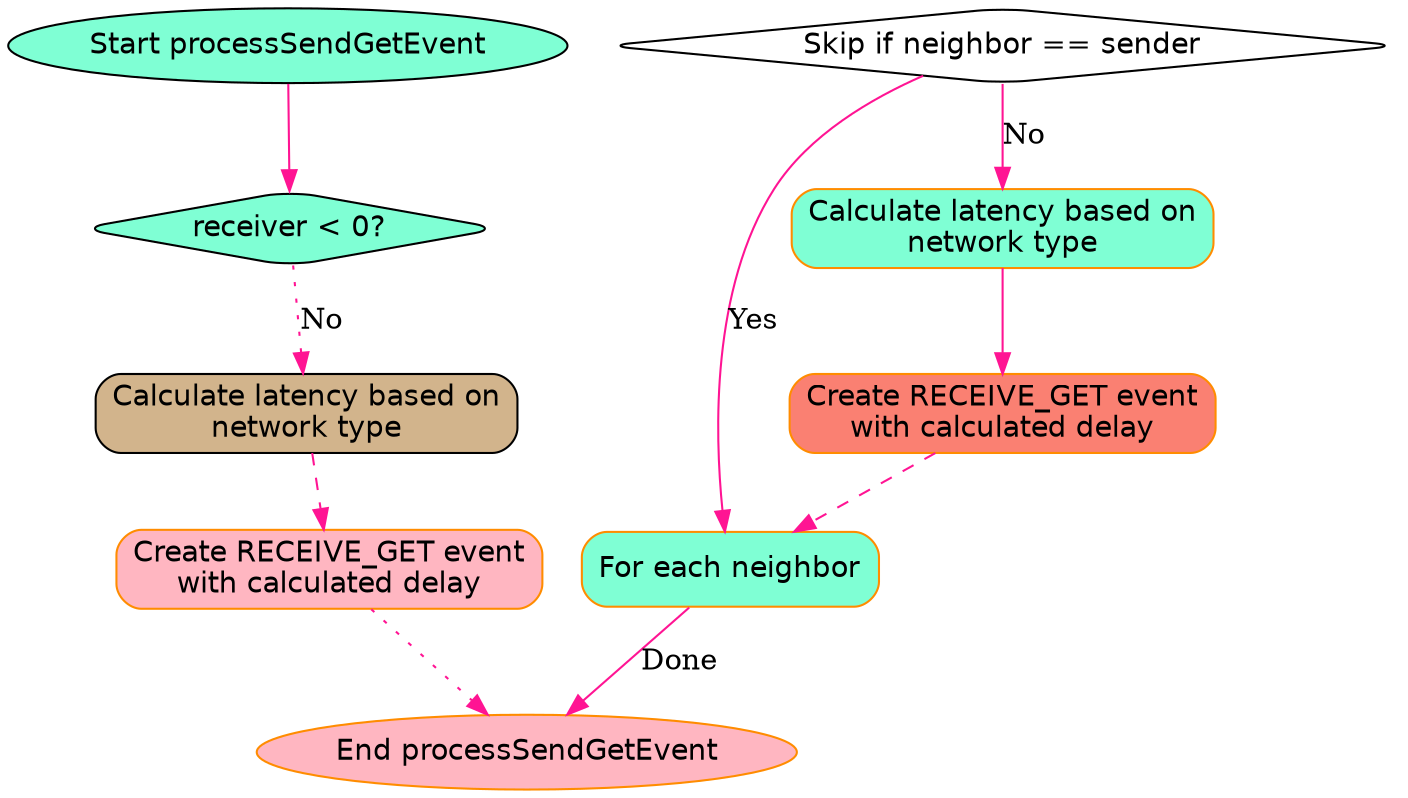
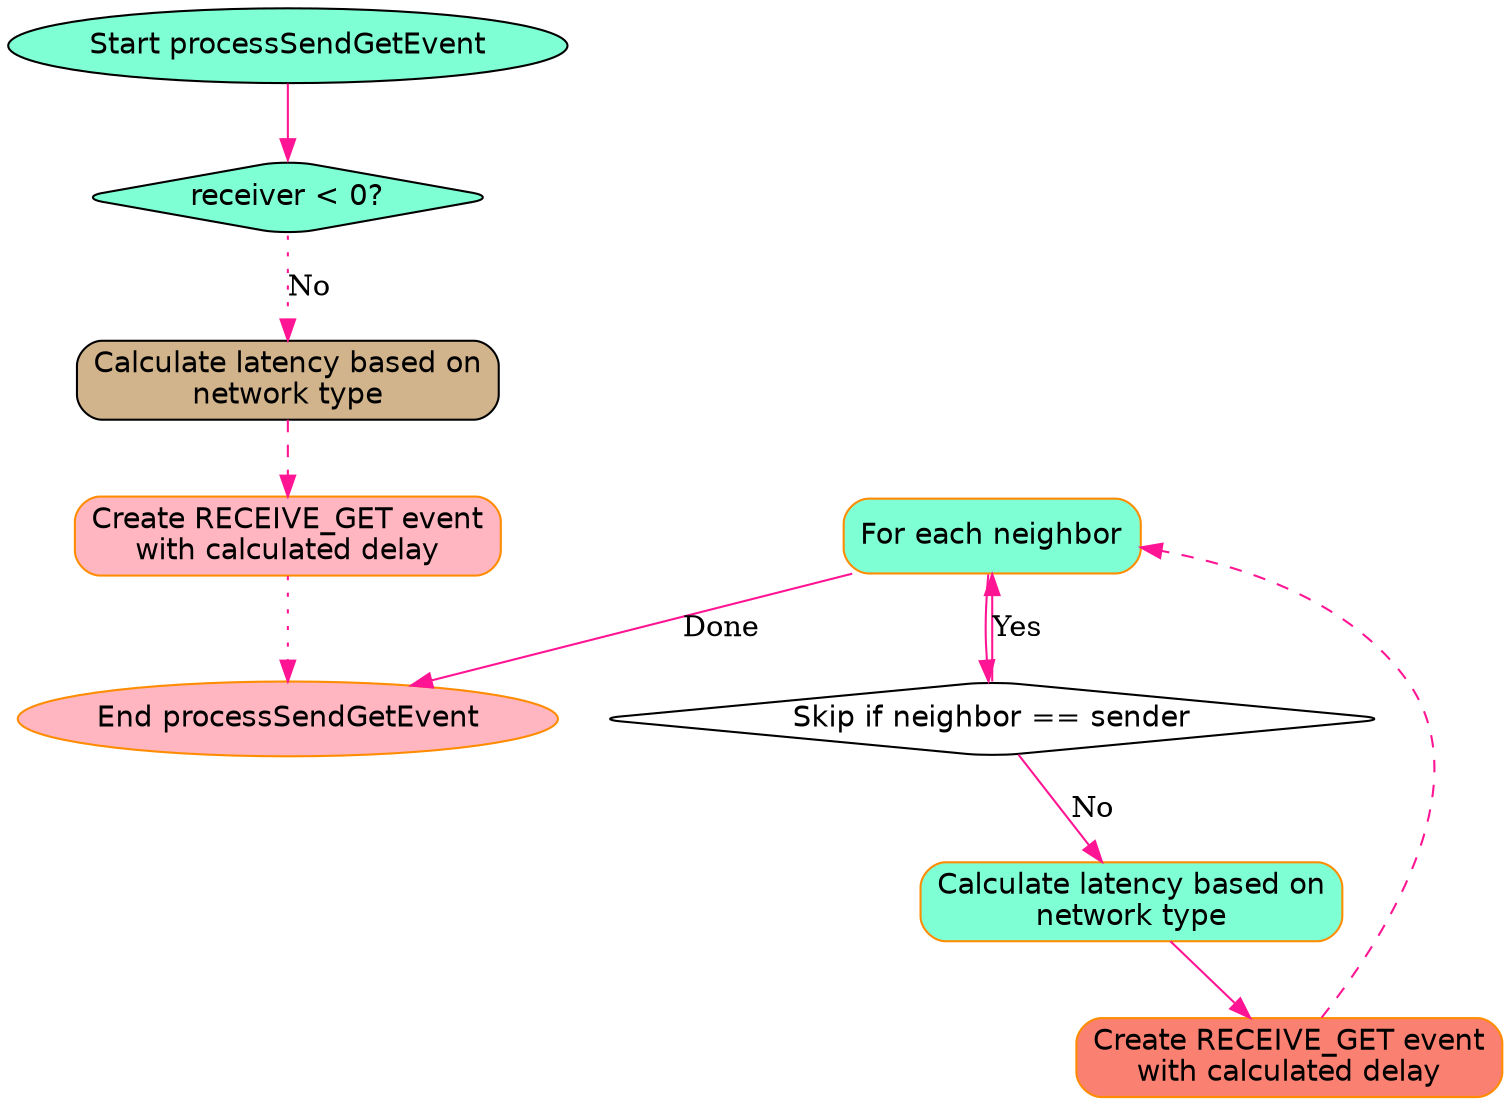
none -> (986, 617)
